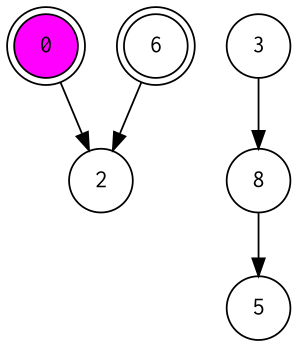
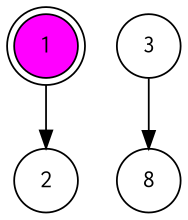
(46, 46) -> (46, 46)
(156, 46) -> none
(259, 308) -> none
